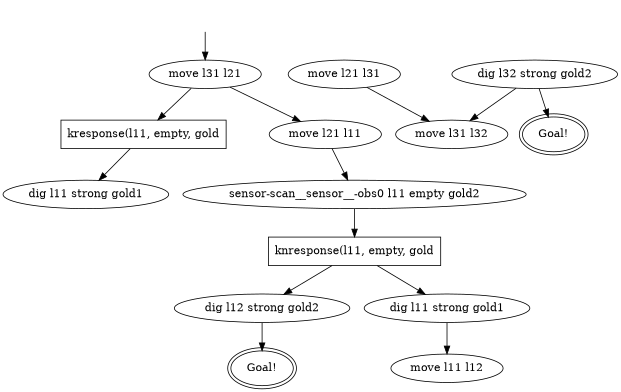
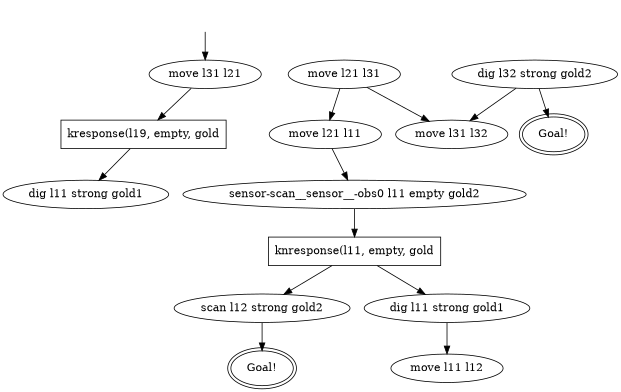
(262, 103) -> (336, 101)
(144, 134) -> (144, 134)
(262, 308) -> (262, 308)
